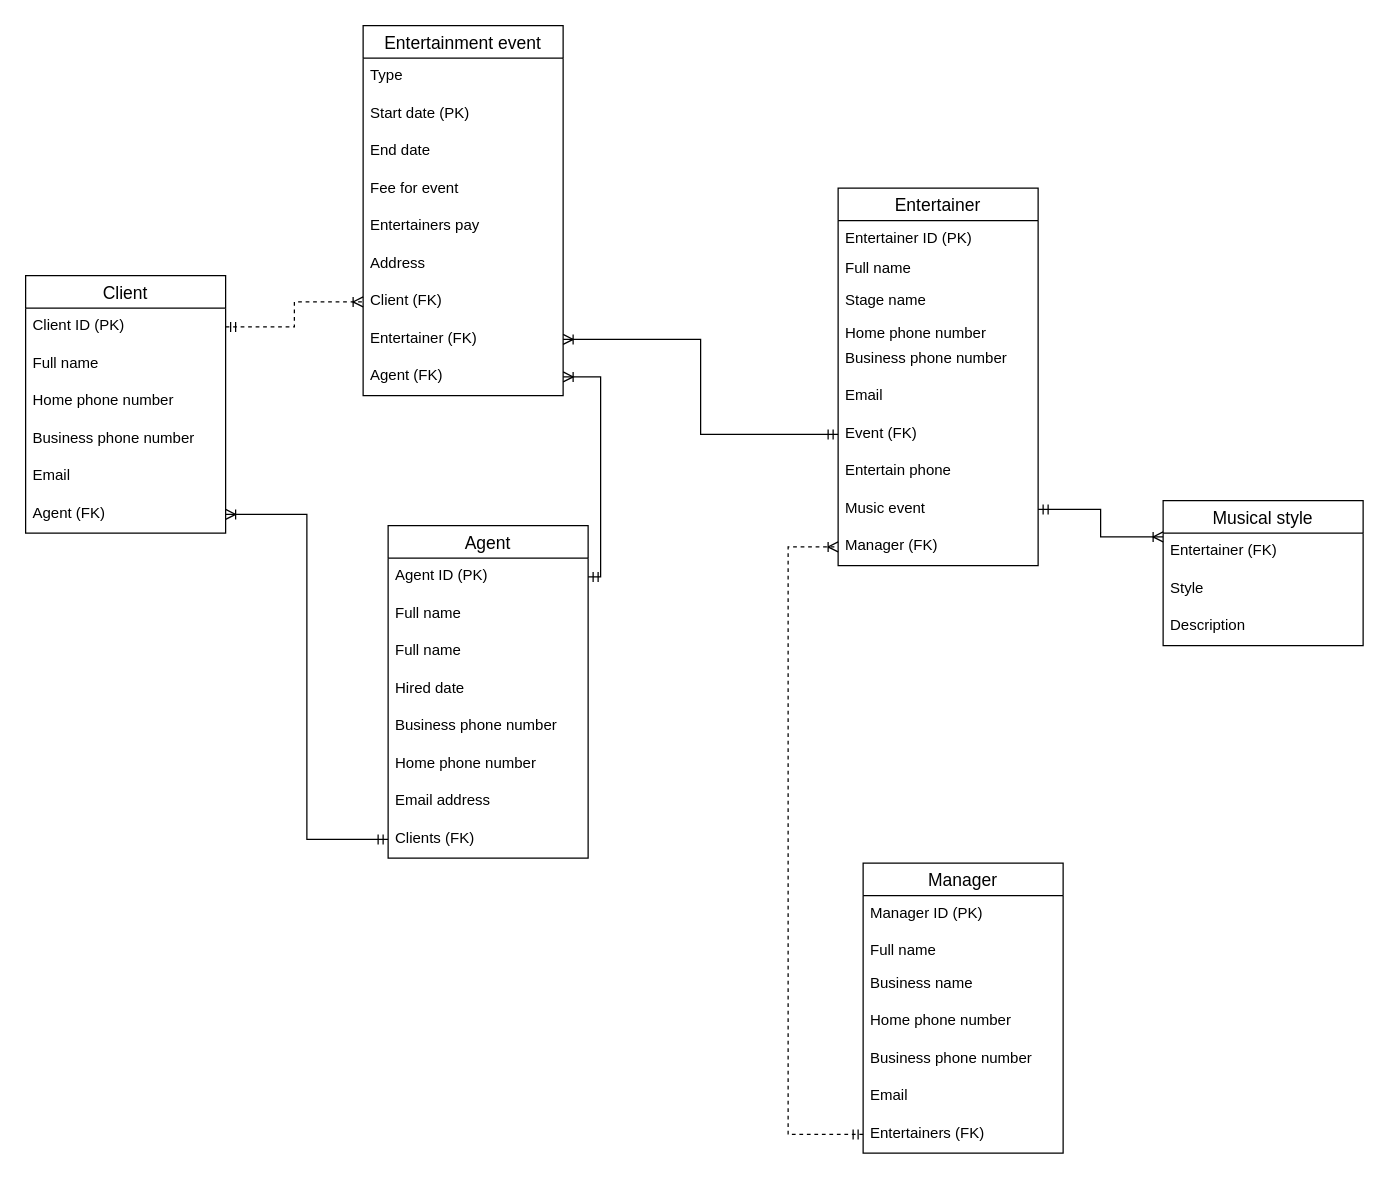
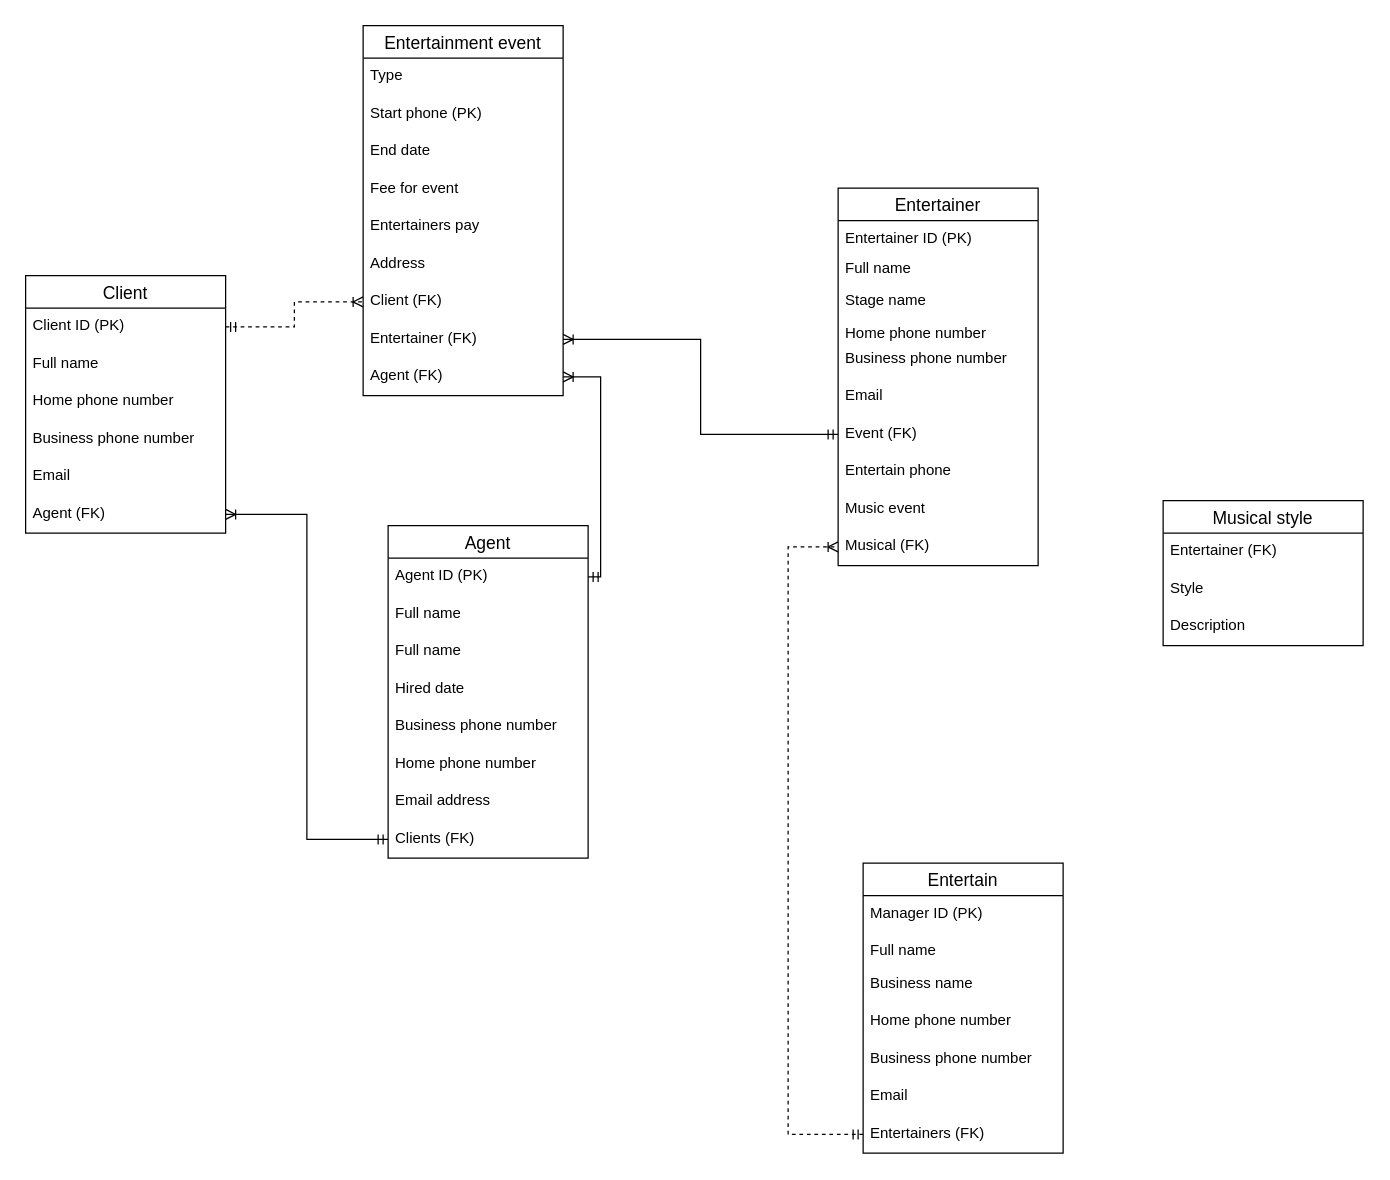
(429, 113) -> (433, 113)
(1101, 523) -> none
(893, 545) -> (890, 545)
(963, 880) -> (963, 880)
